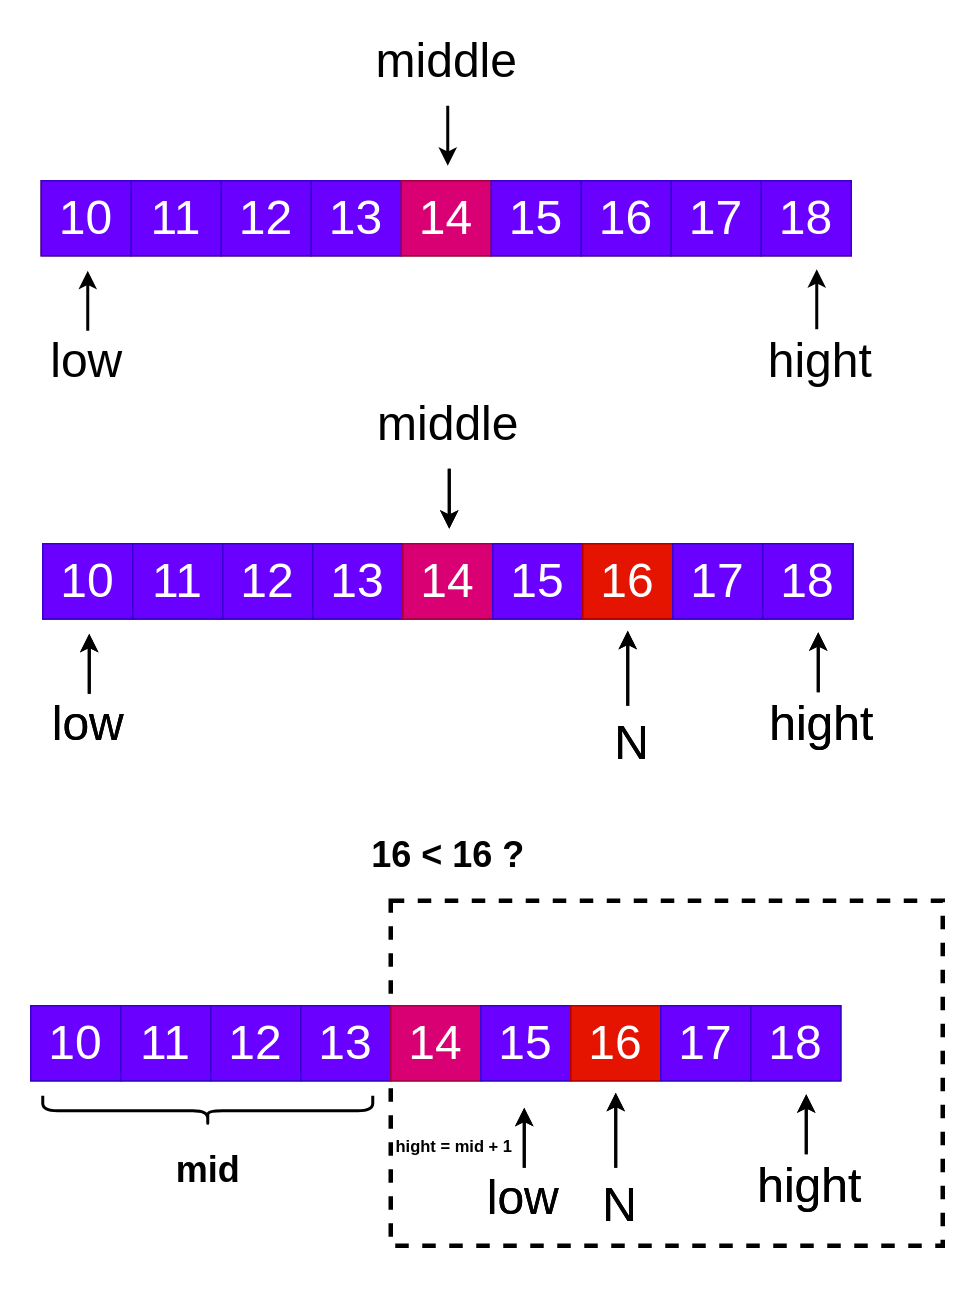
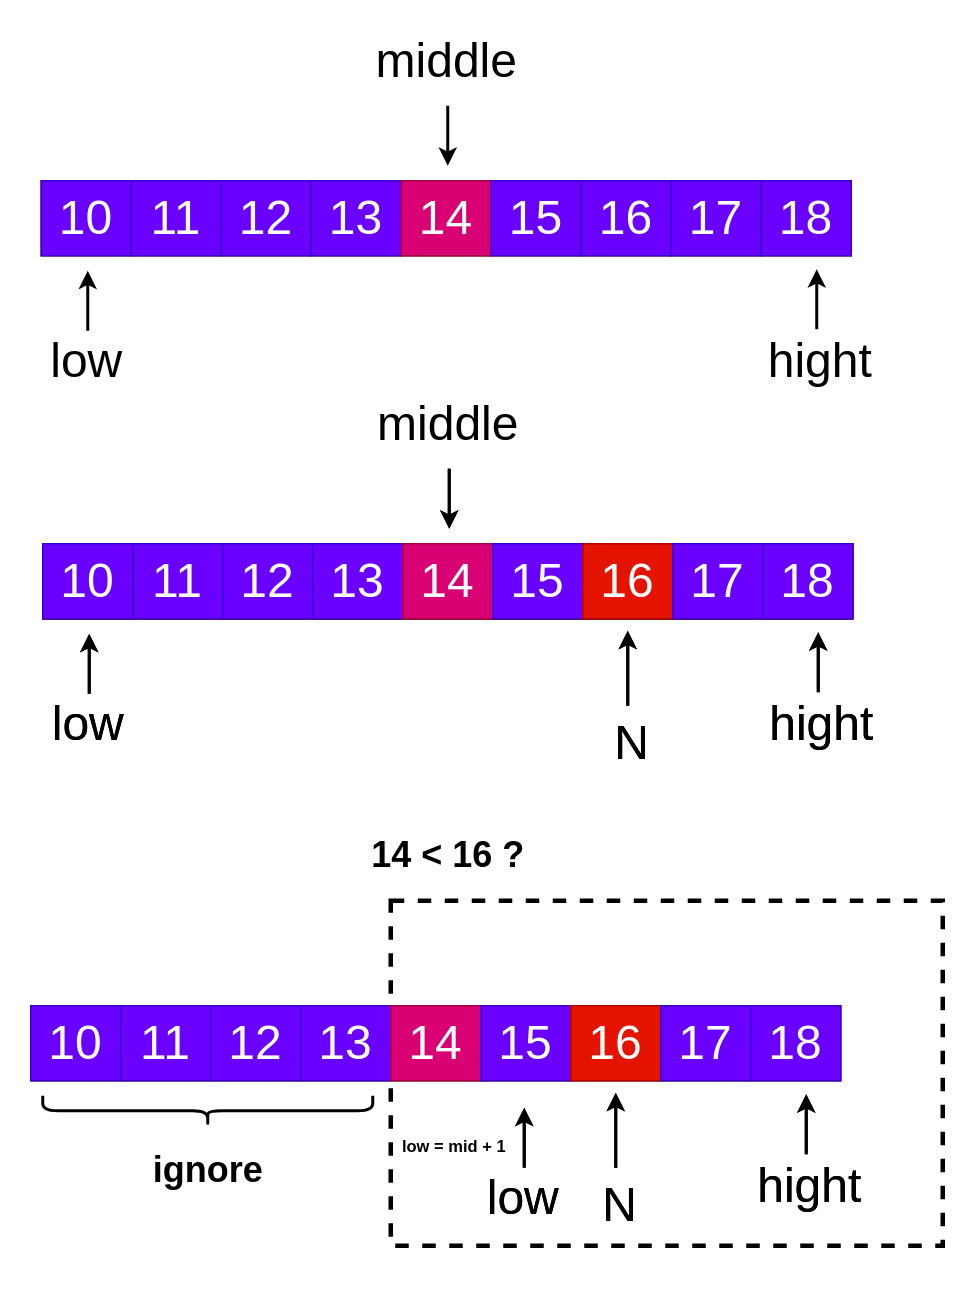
(449, 856) -> (449, 856)
(455, 1141) -> (455, 1141)
(209, 1171) -> (209, 1171)
